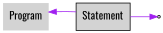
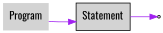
(66, 12) -> (59, 22)
